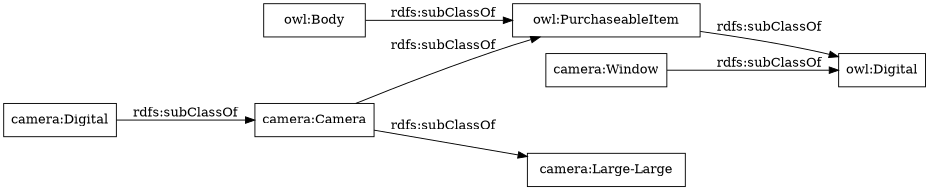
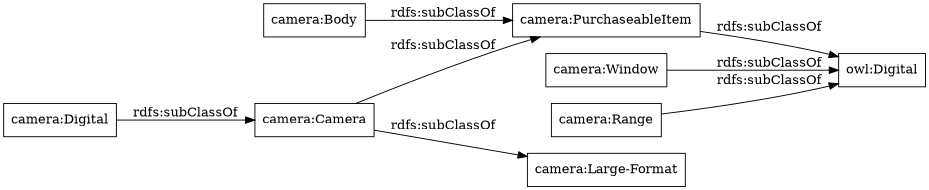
(314, 20) -> (314, 20)
(606, 20) -> (606, 20)
none -> (606, 120)
(606, 170) -> (606, 170)
